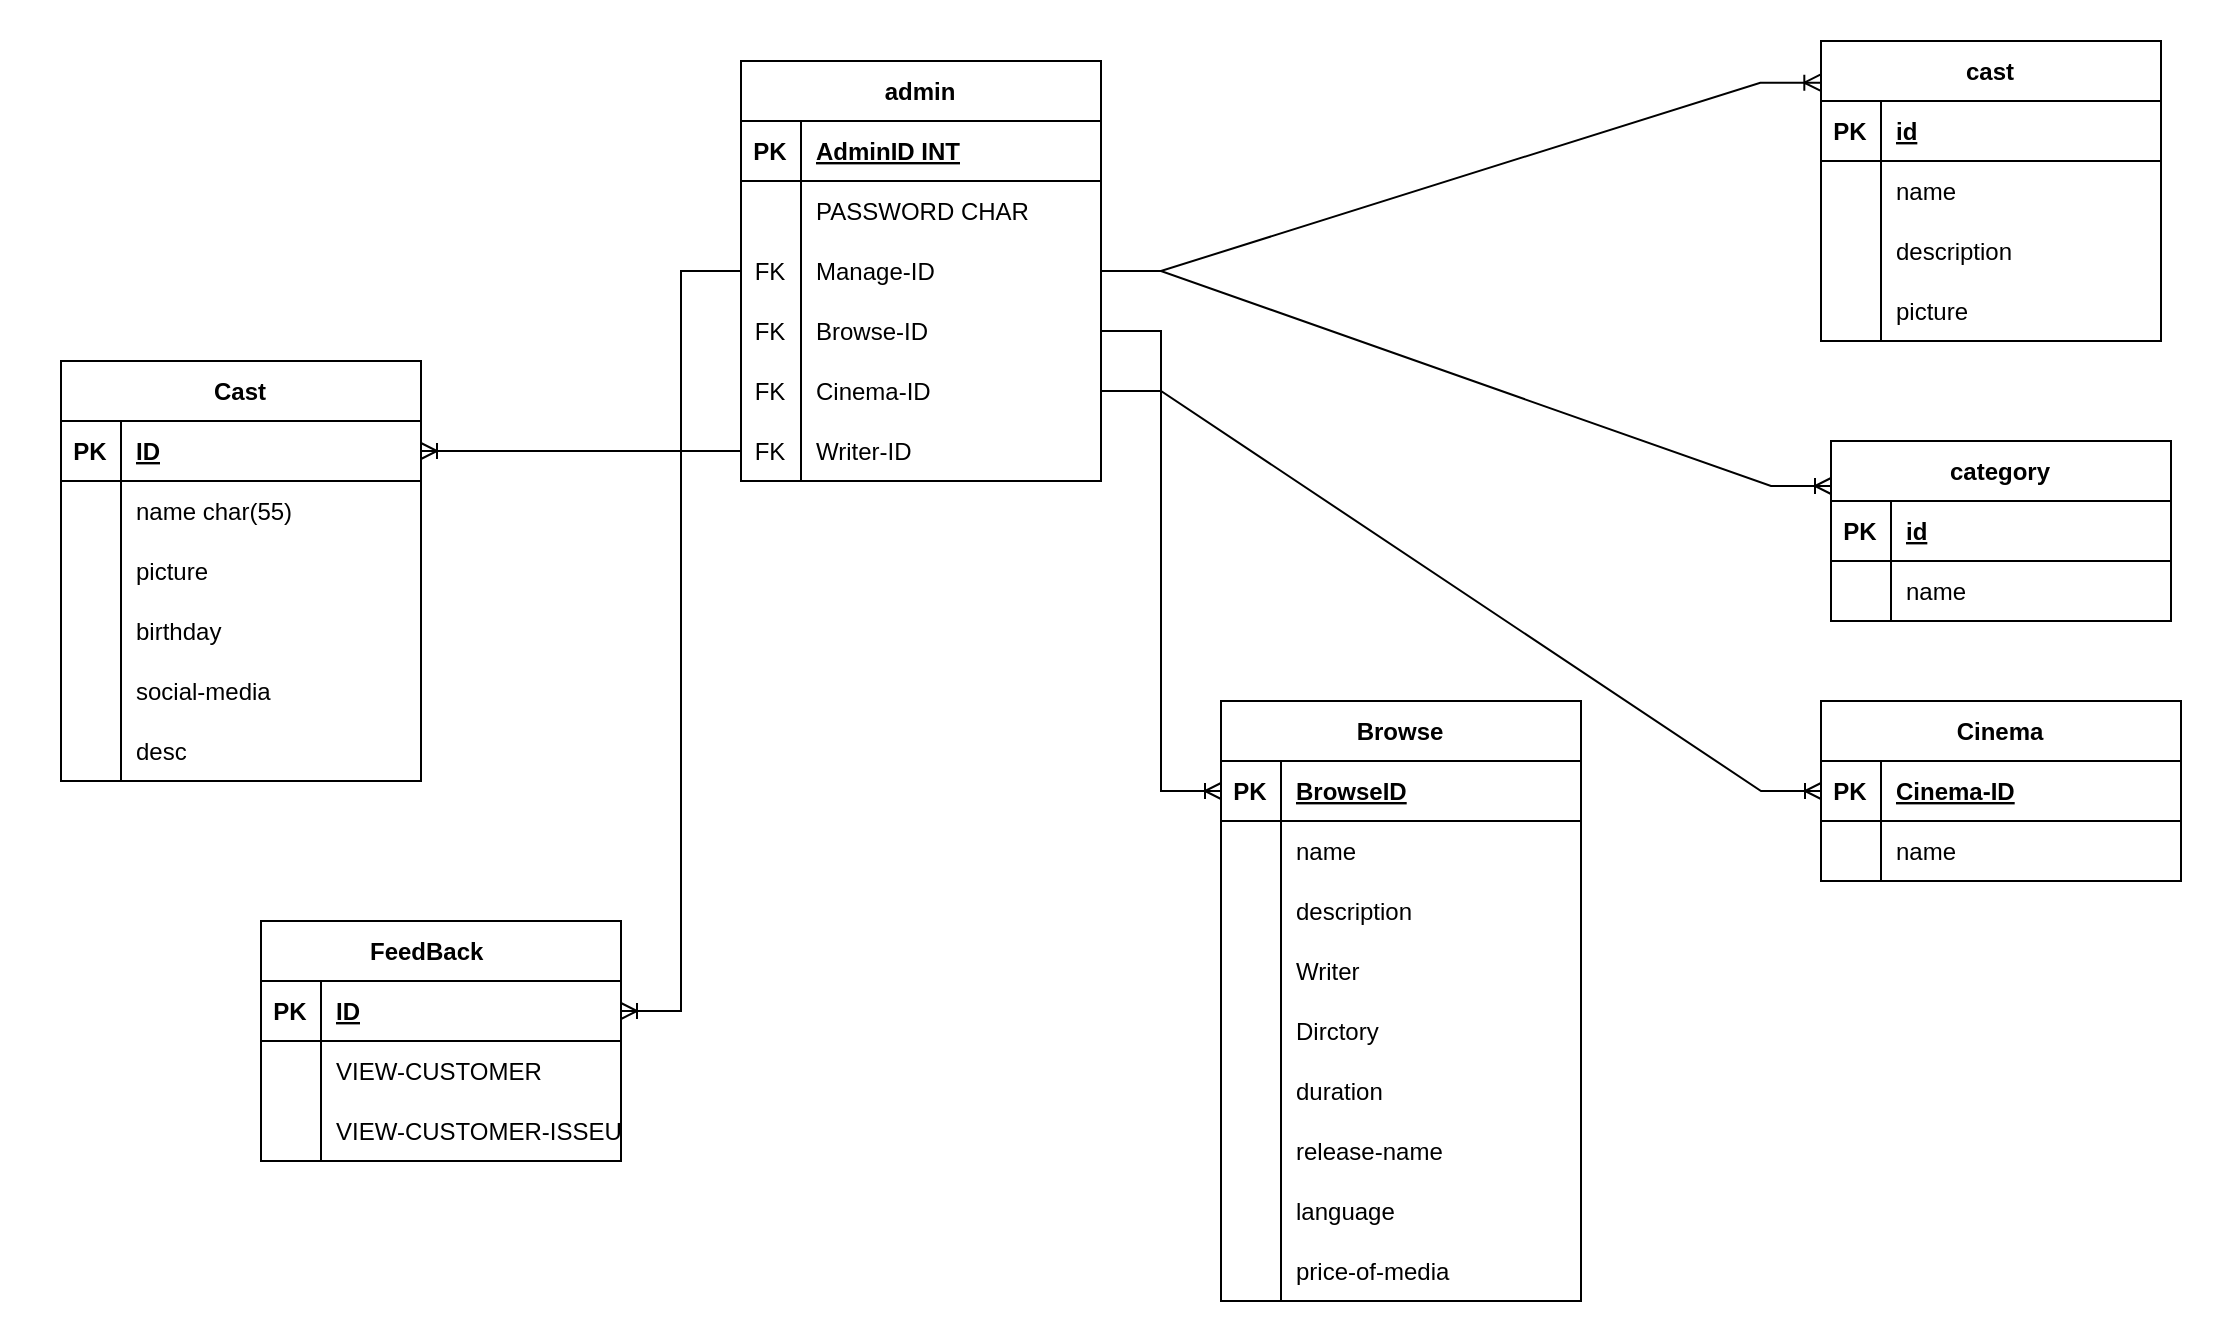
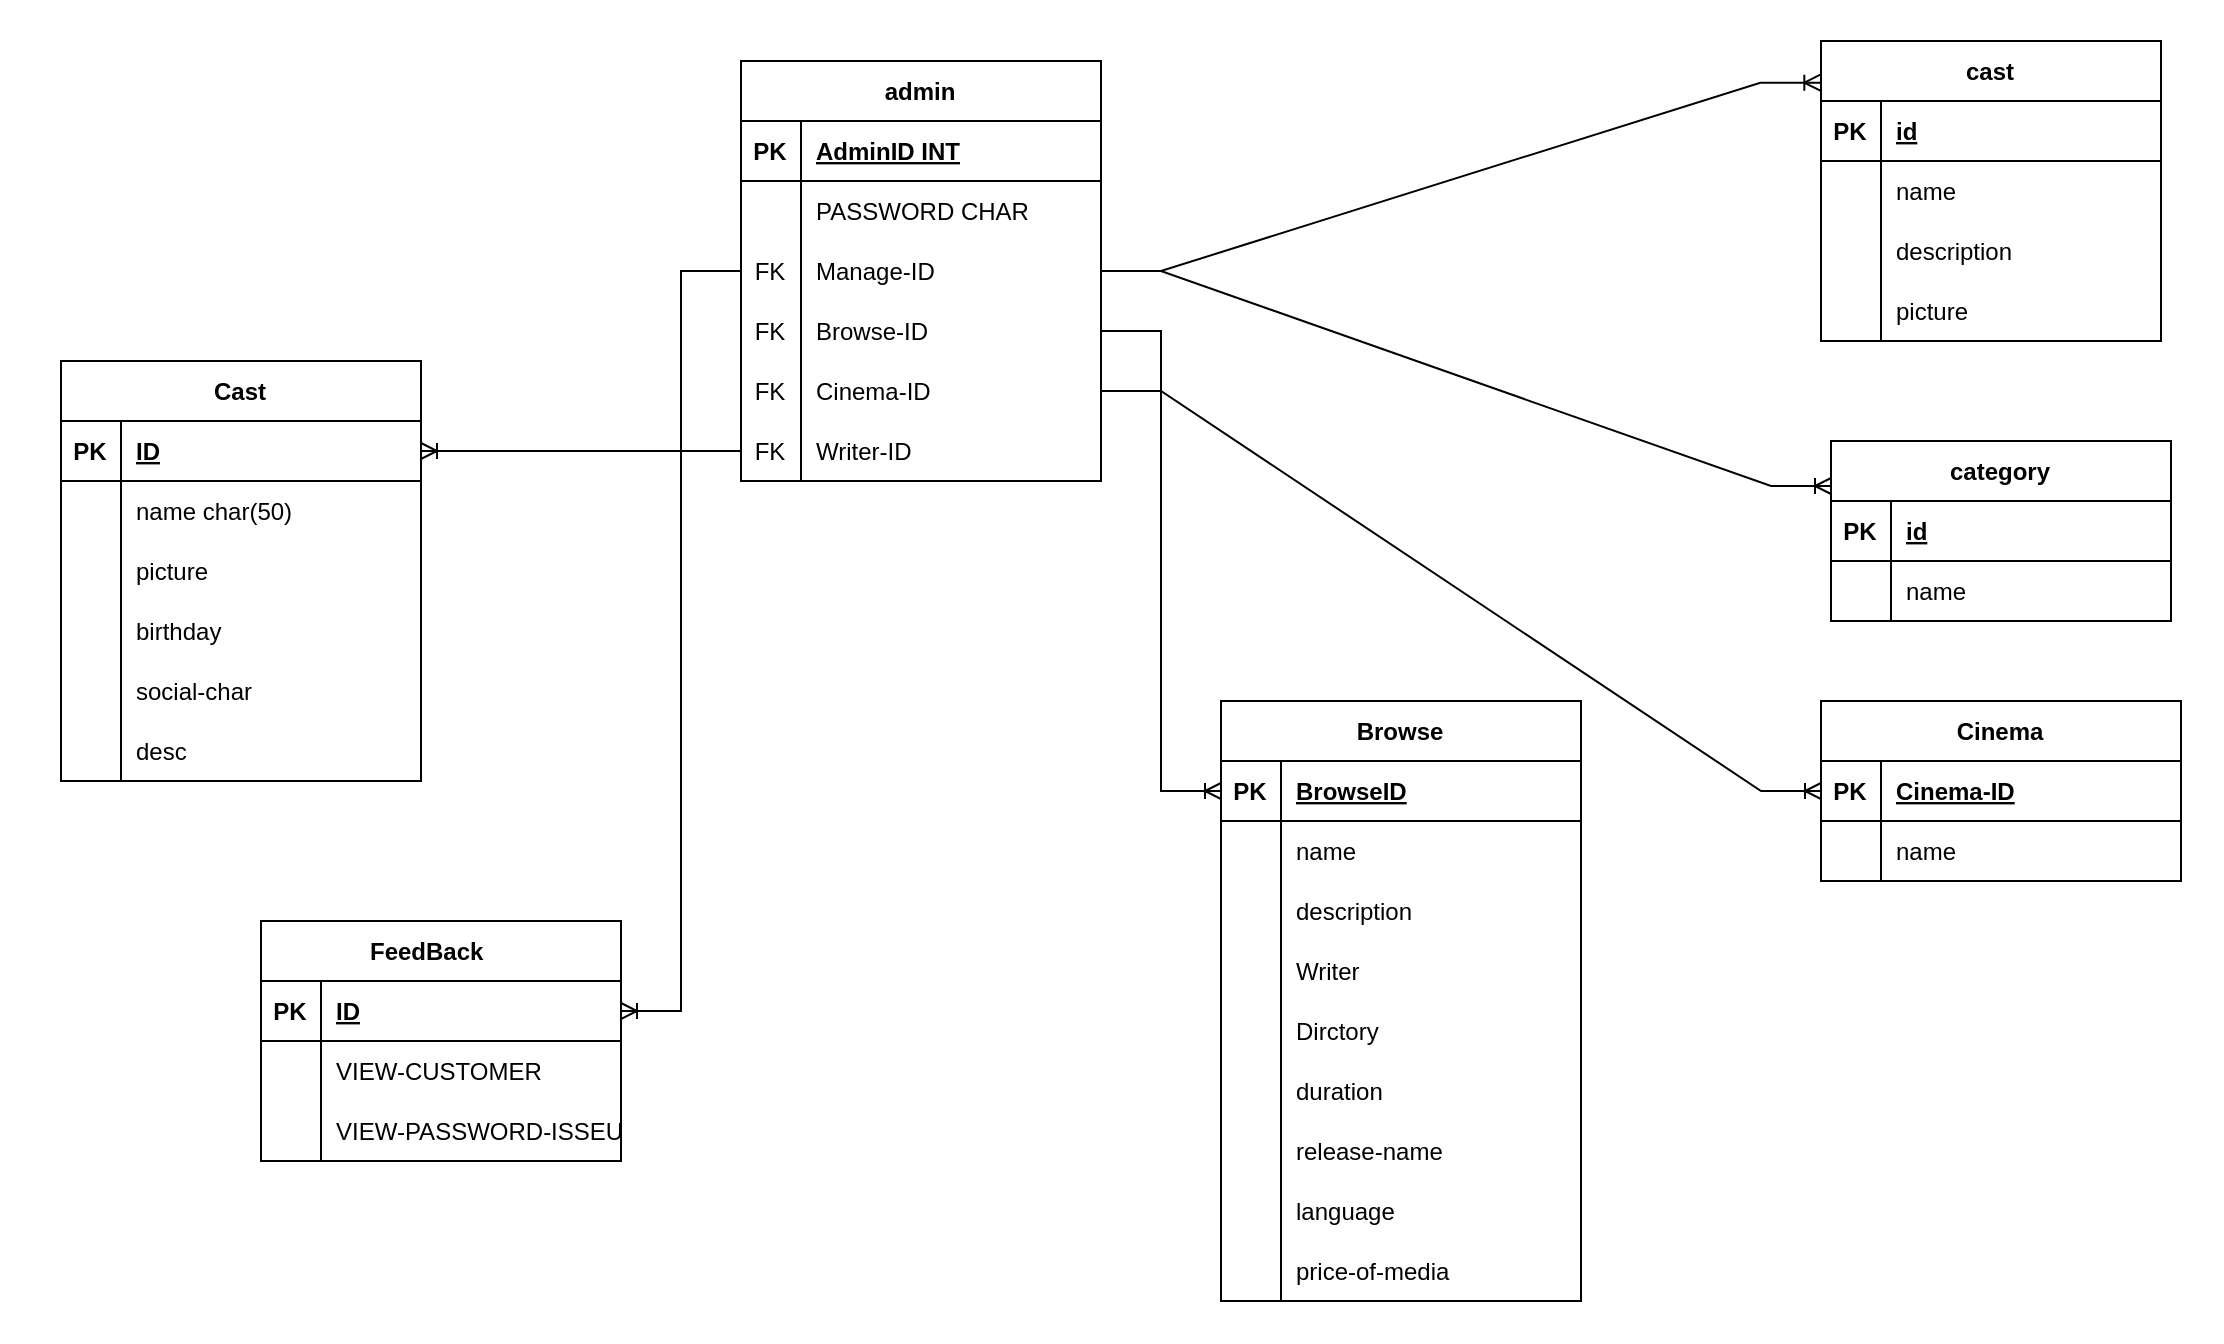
(220, 512) -> (220, 512)
(207, 692) -> (204, 692)
(470, 1132) -> (470, 1132)
